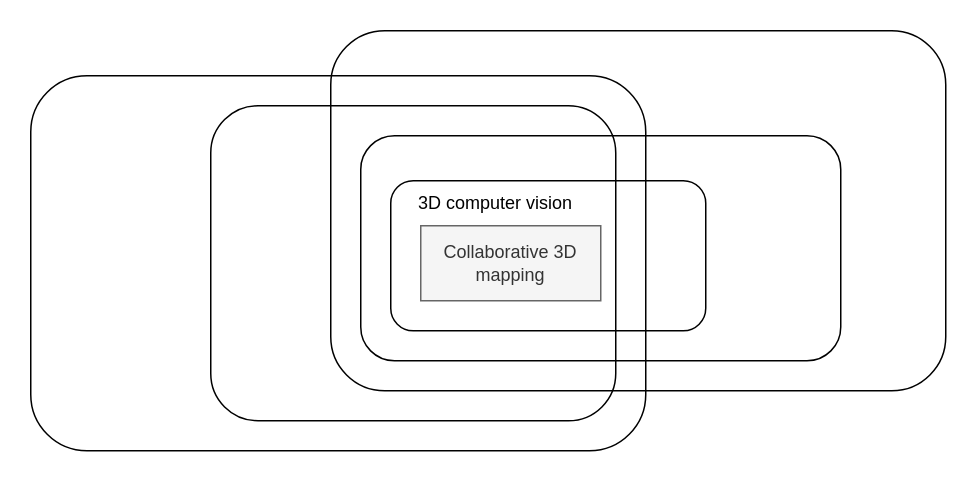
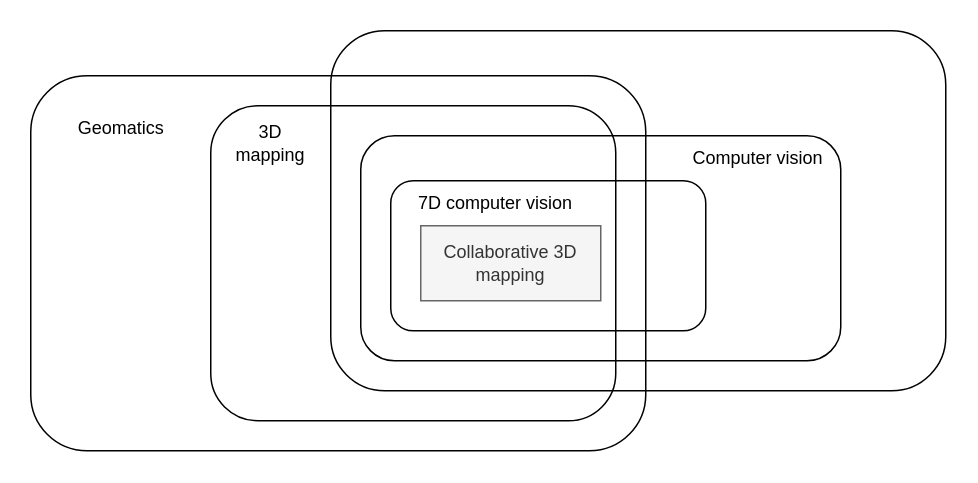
none -> (121, 128)
none -> (271, 143)
none -> (758, 158)
(496, 203) -> (496, 203)
